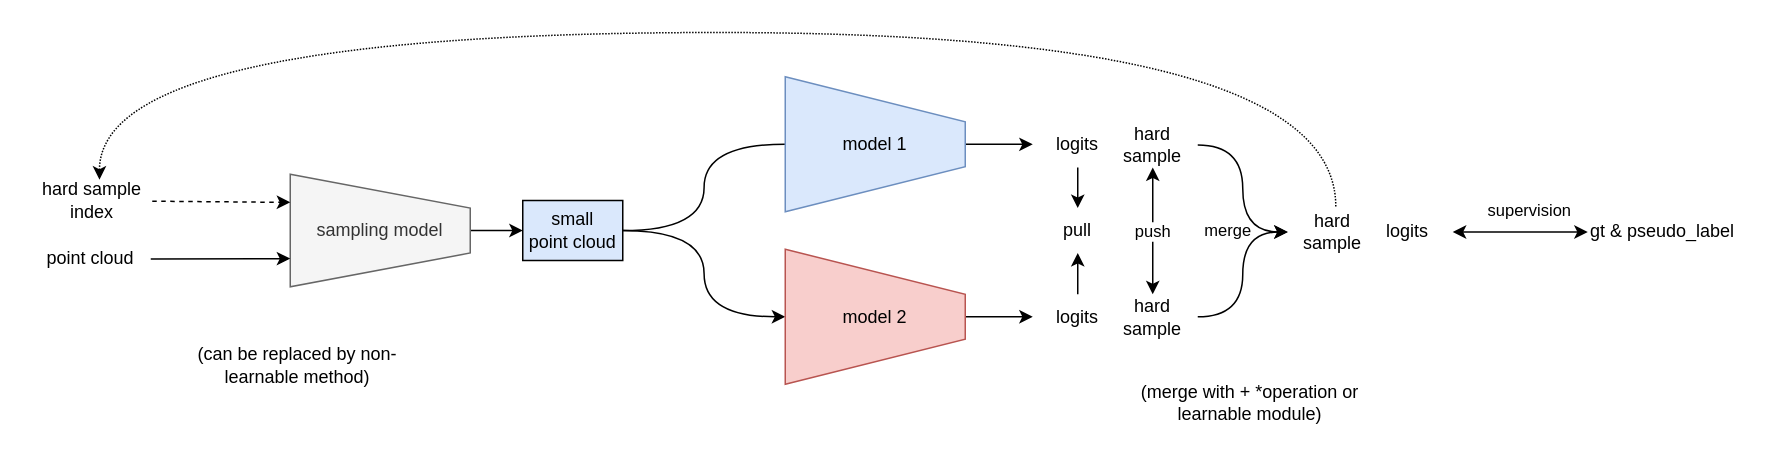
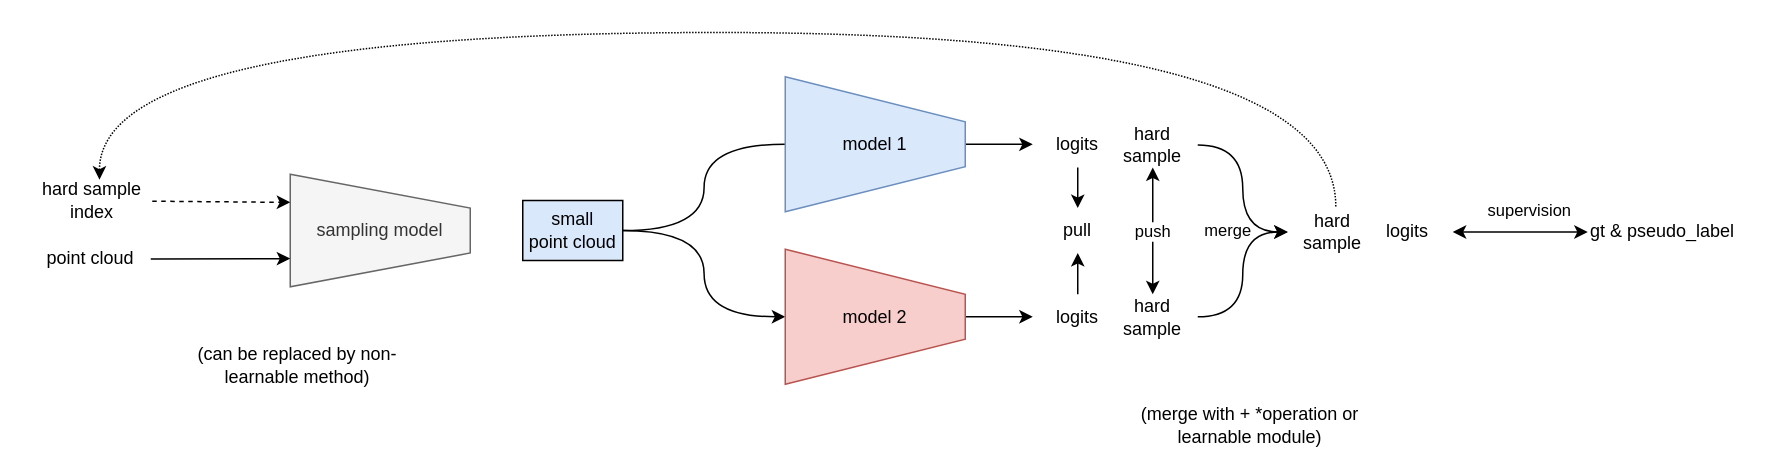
(498, 230) -> none
(1250, 403) -> (1250, 425)
